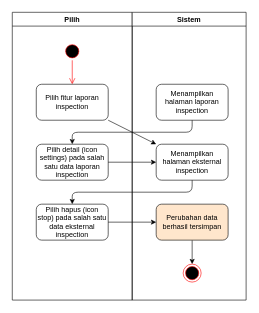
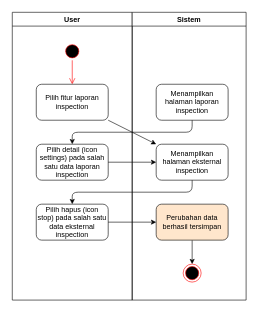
(72, 20) -> (72, 20)
